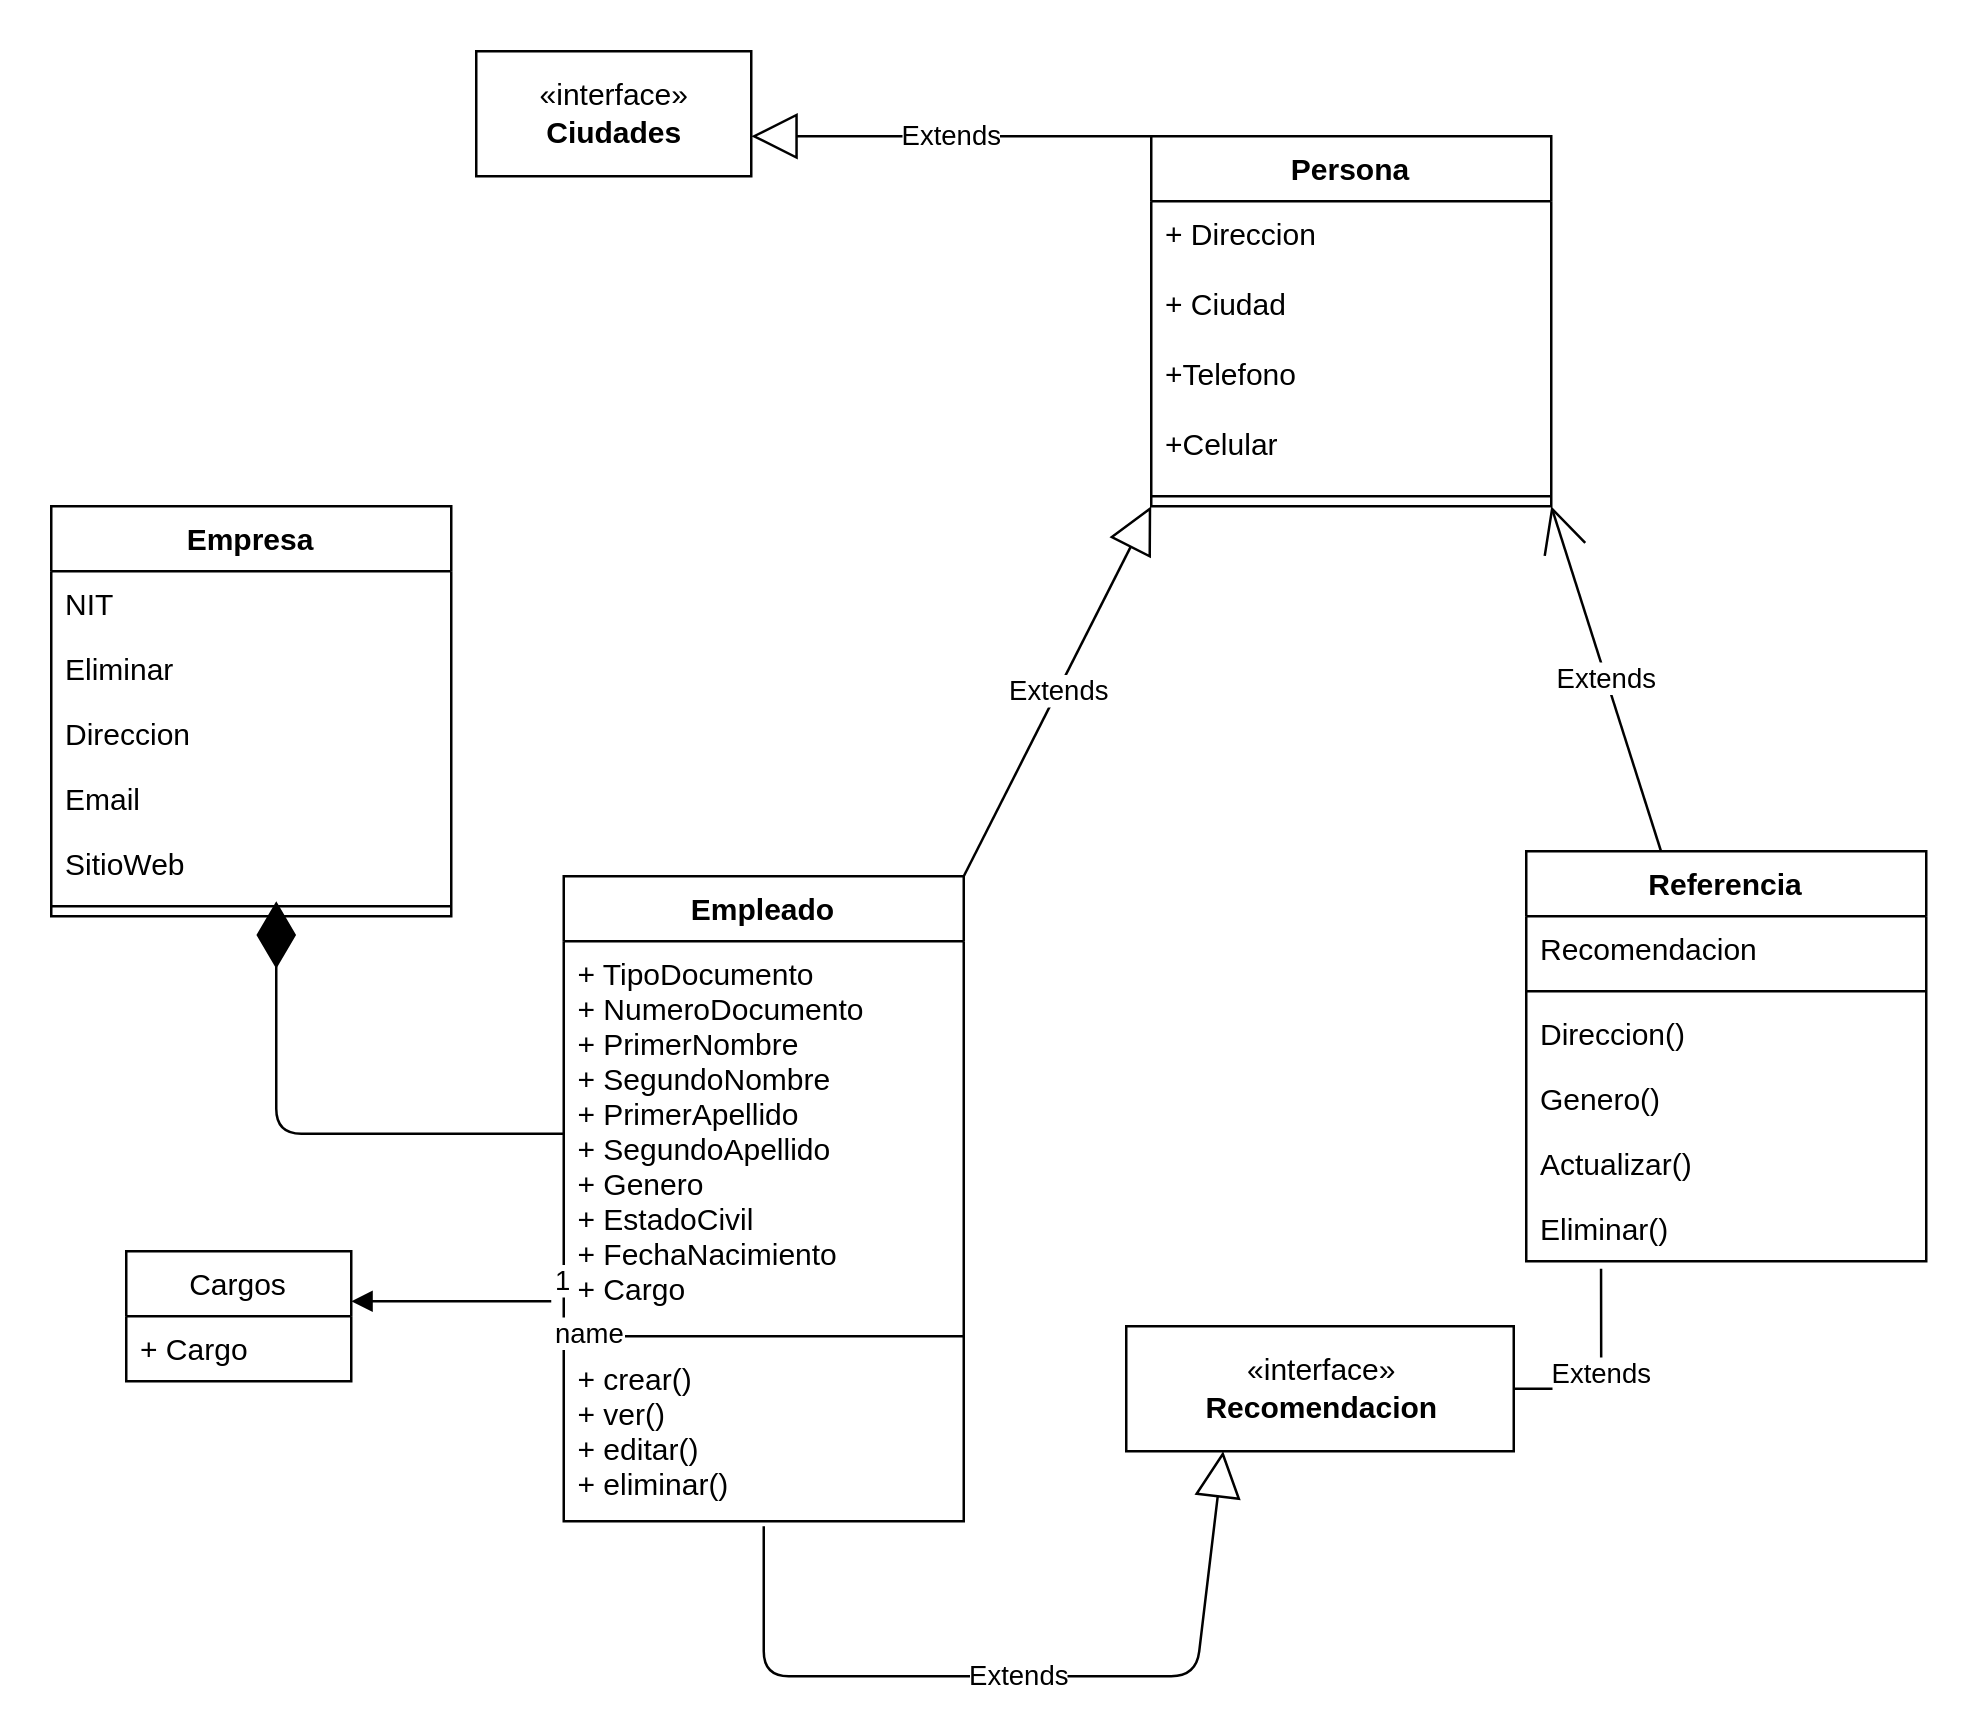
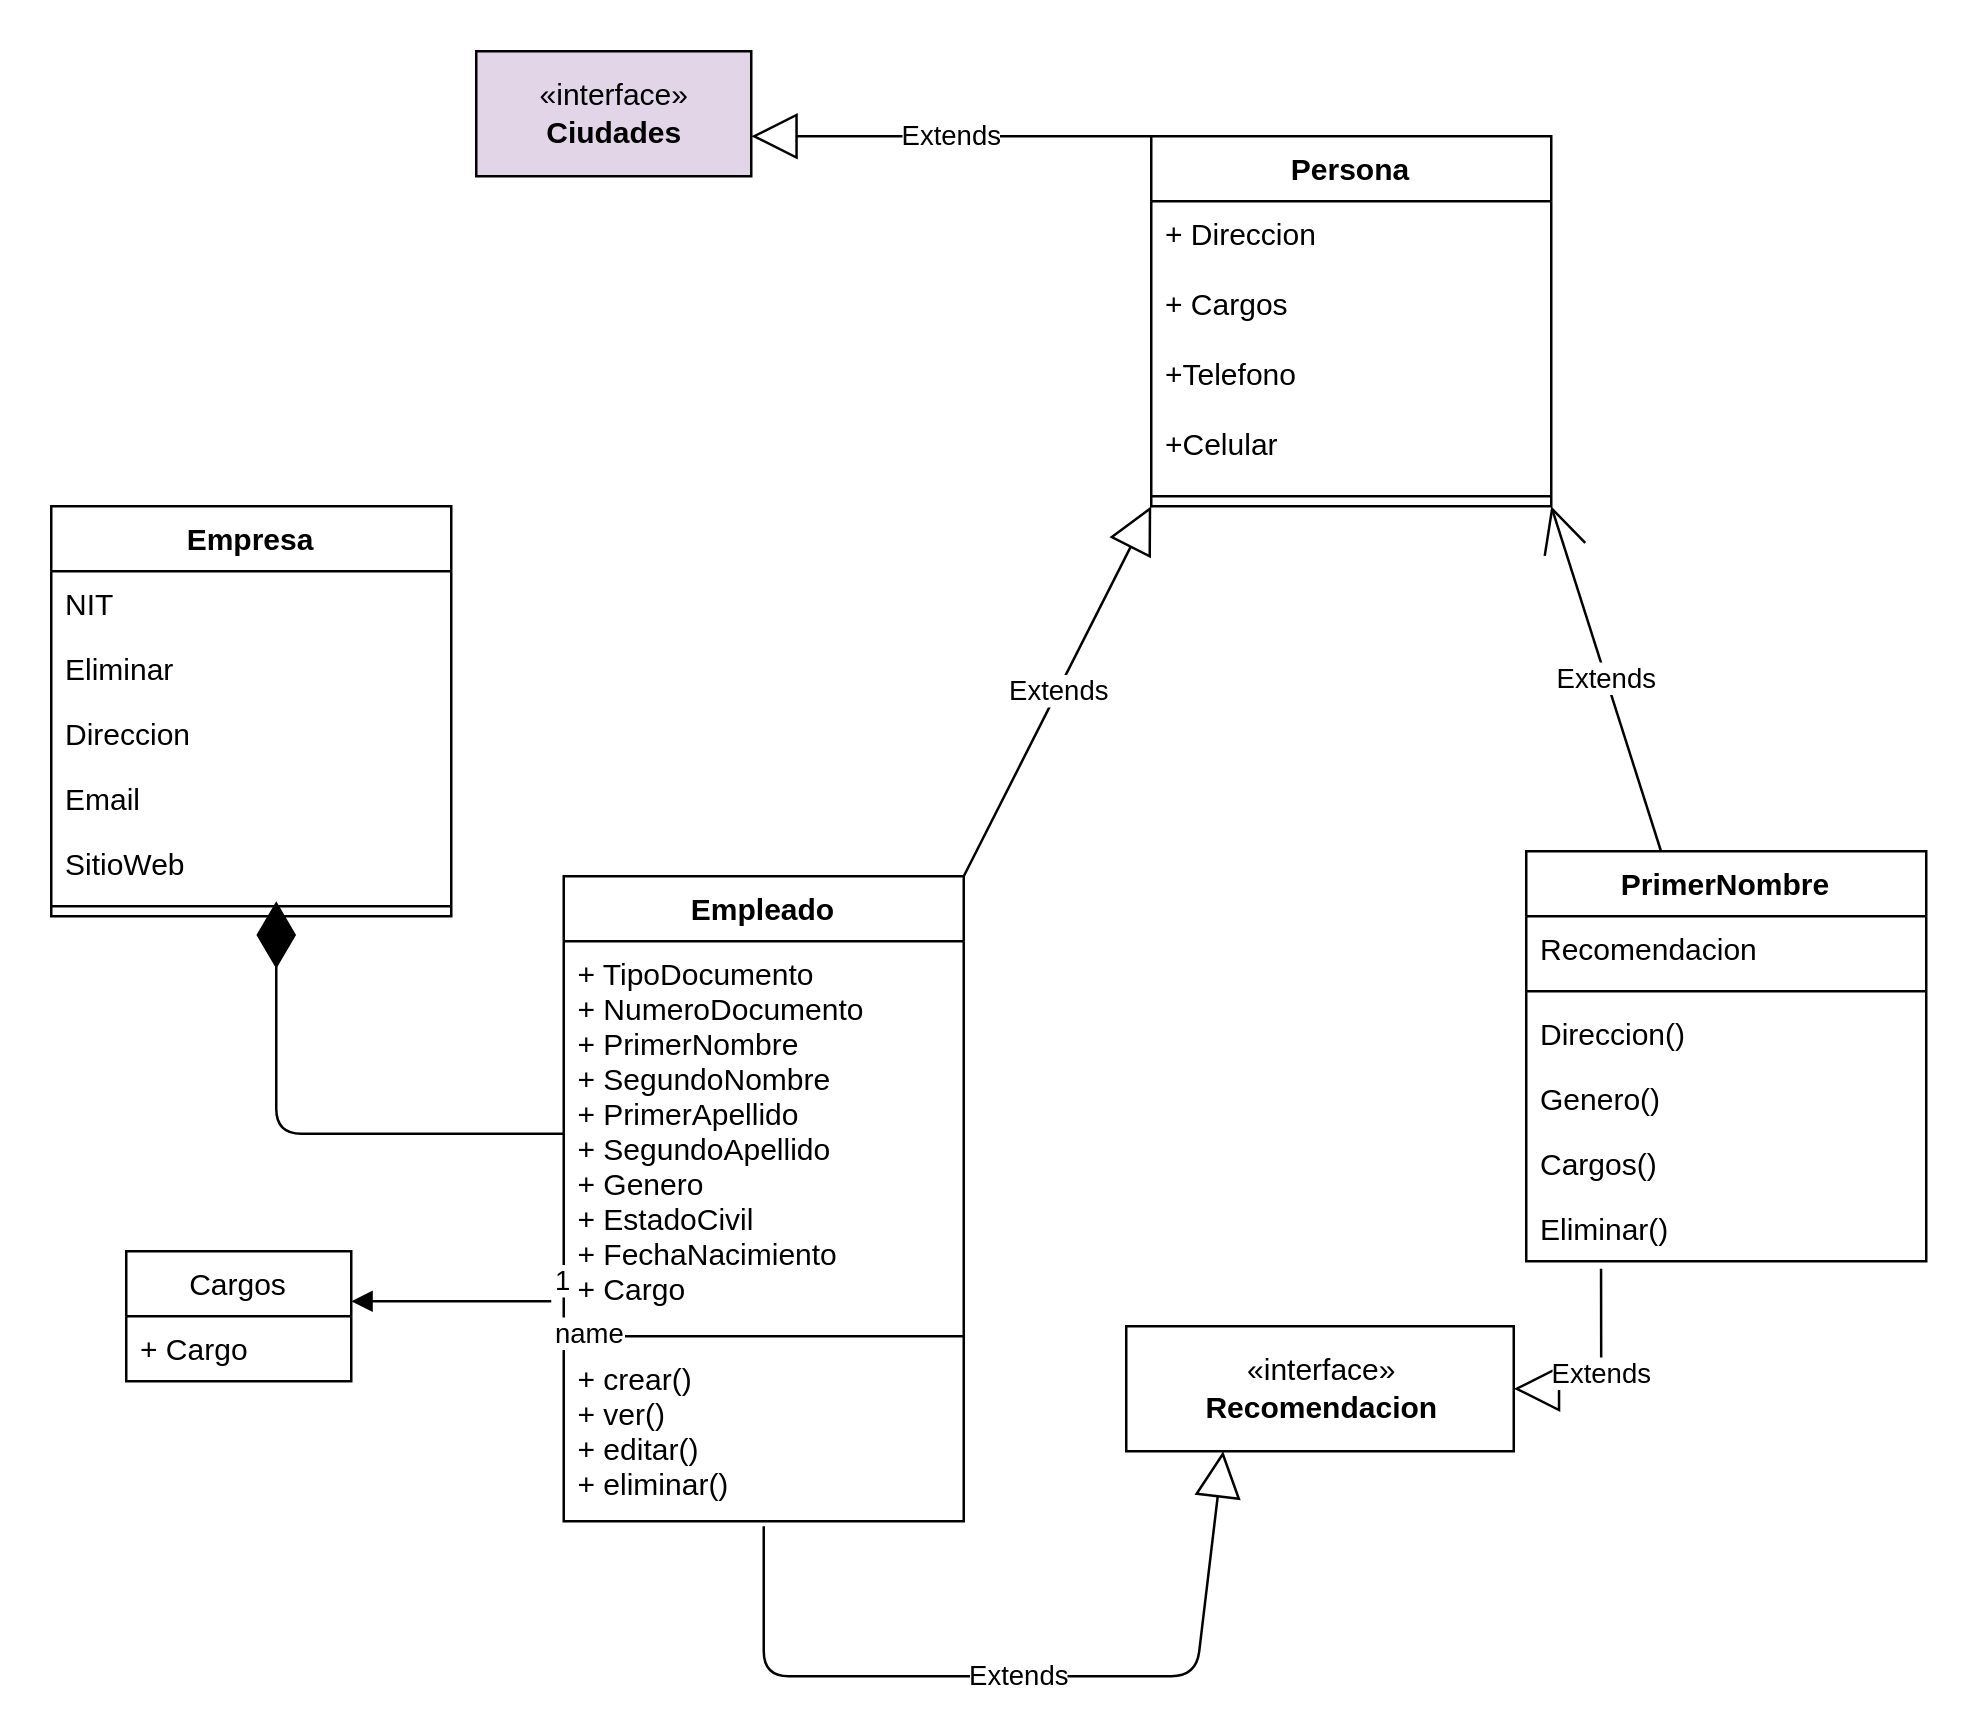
(614, 114) -> (614, 114)
(1246, 235) -> (1246, 235)
(1725, 885) -> (1725, 885)
(1633, 1165) -> (1607, 1165)
(1538, 1389) -> (1560, 1389)
